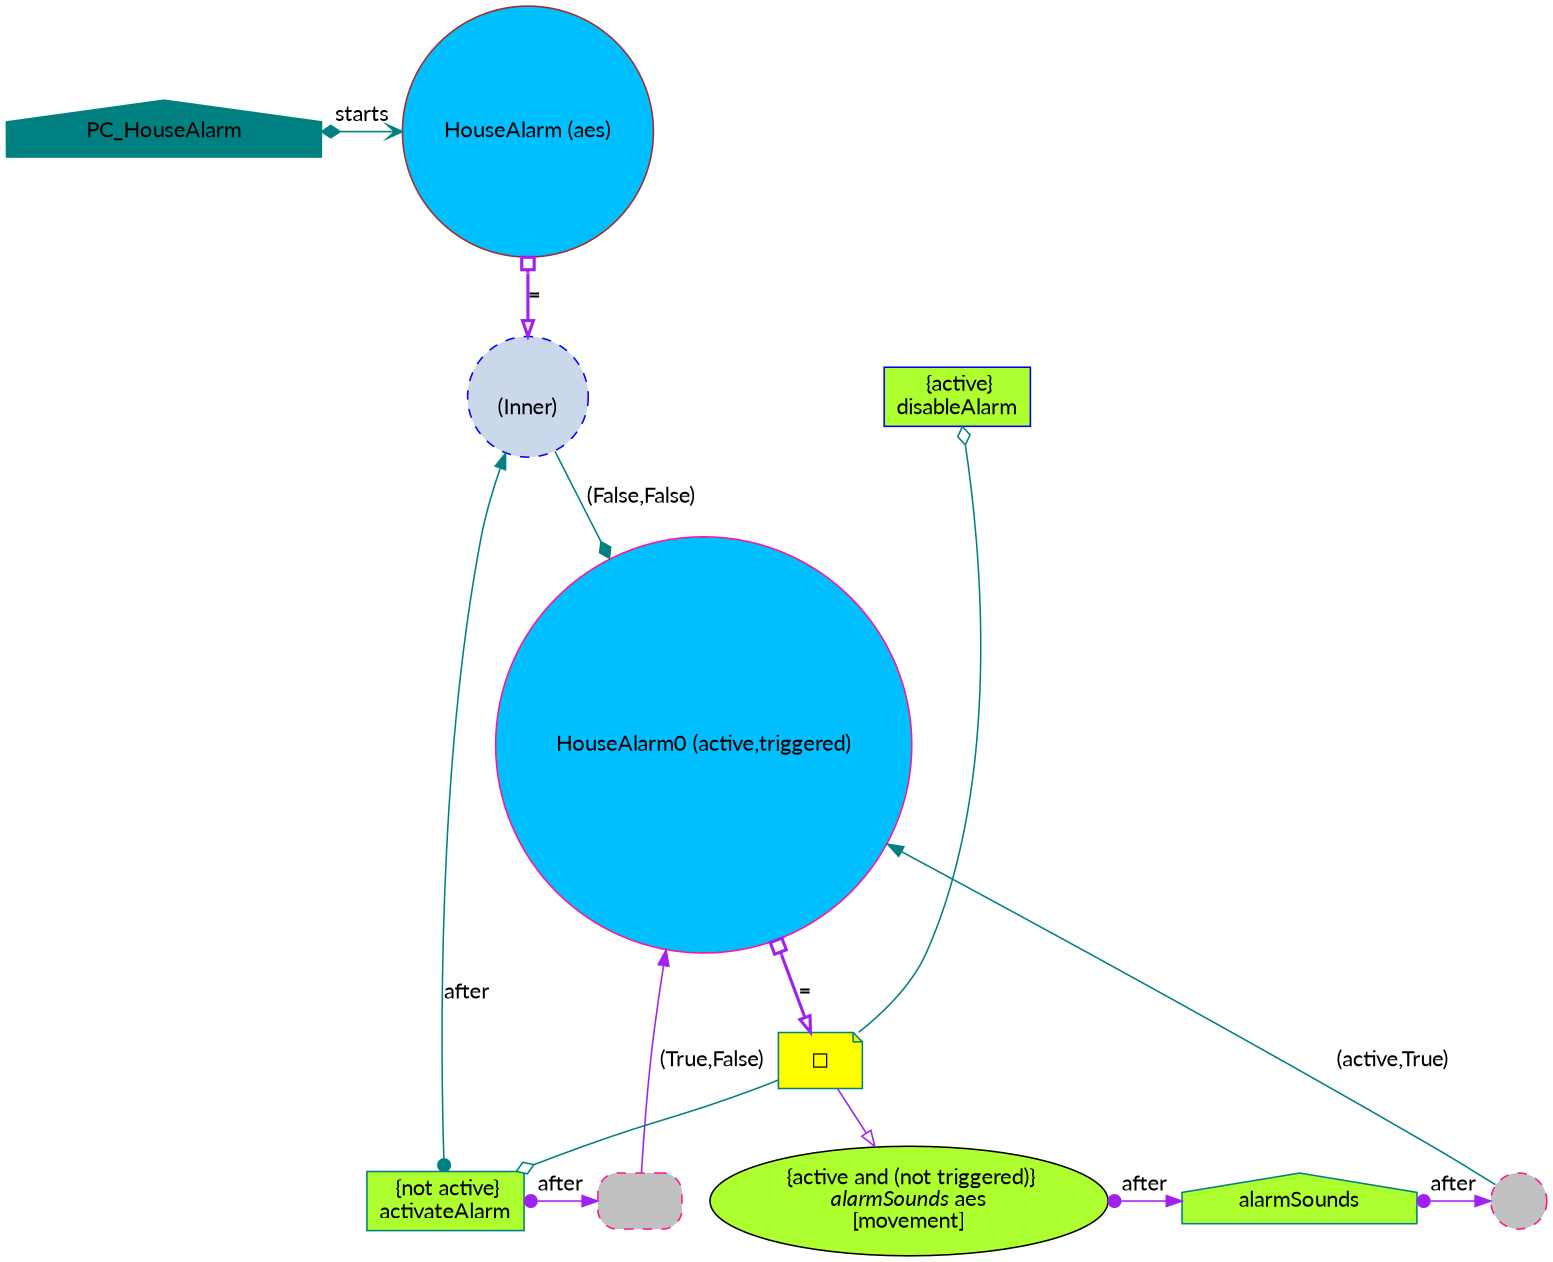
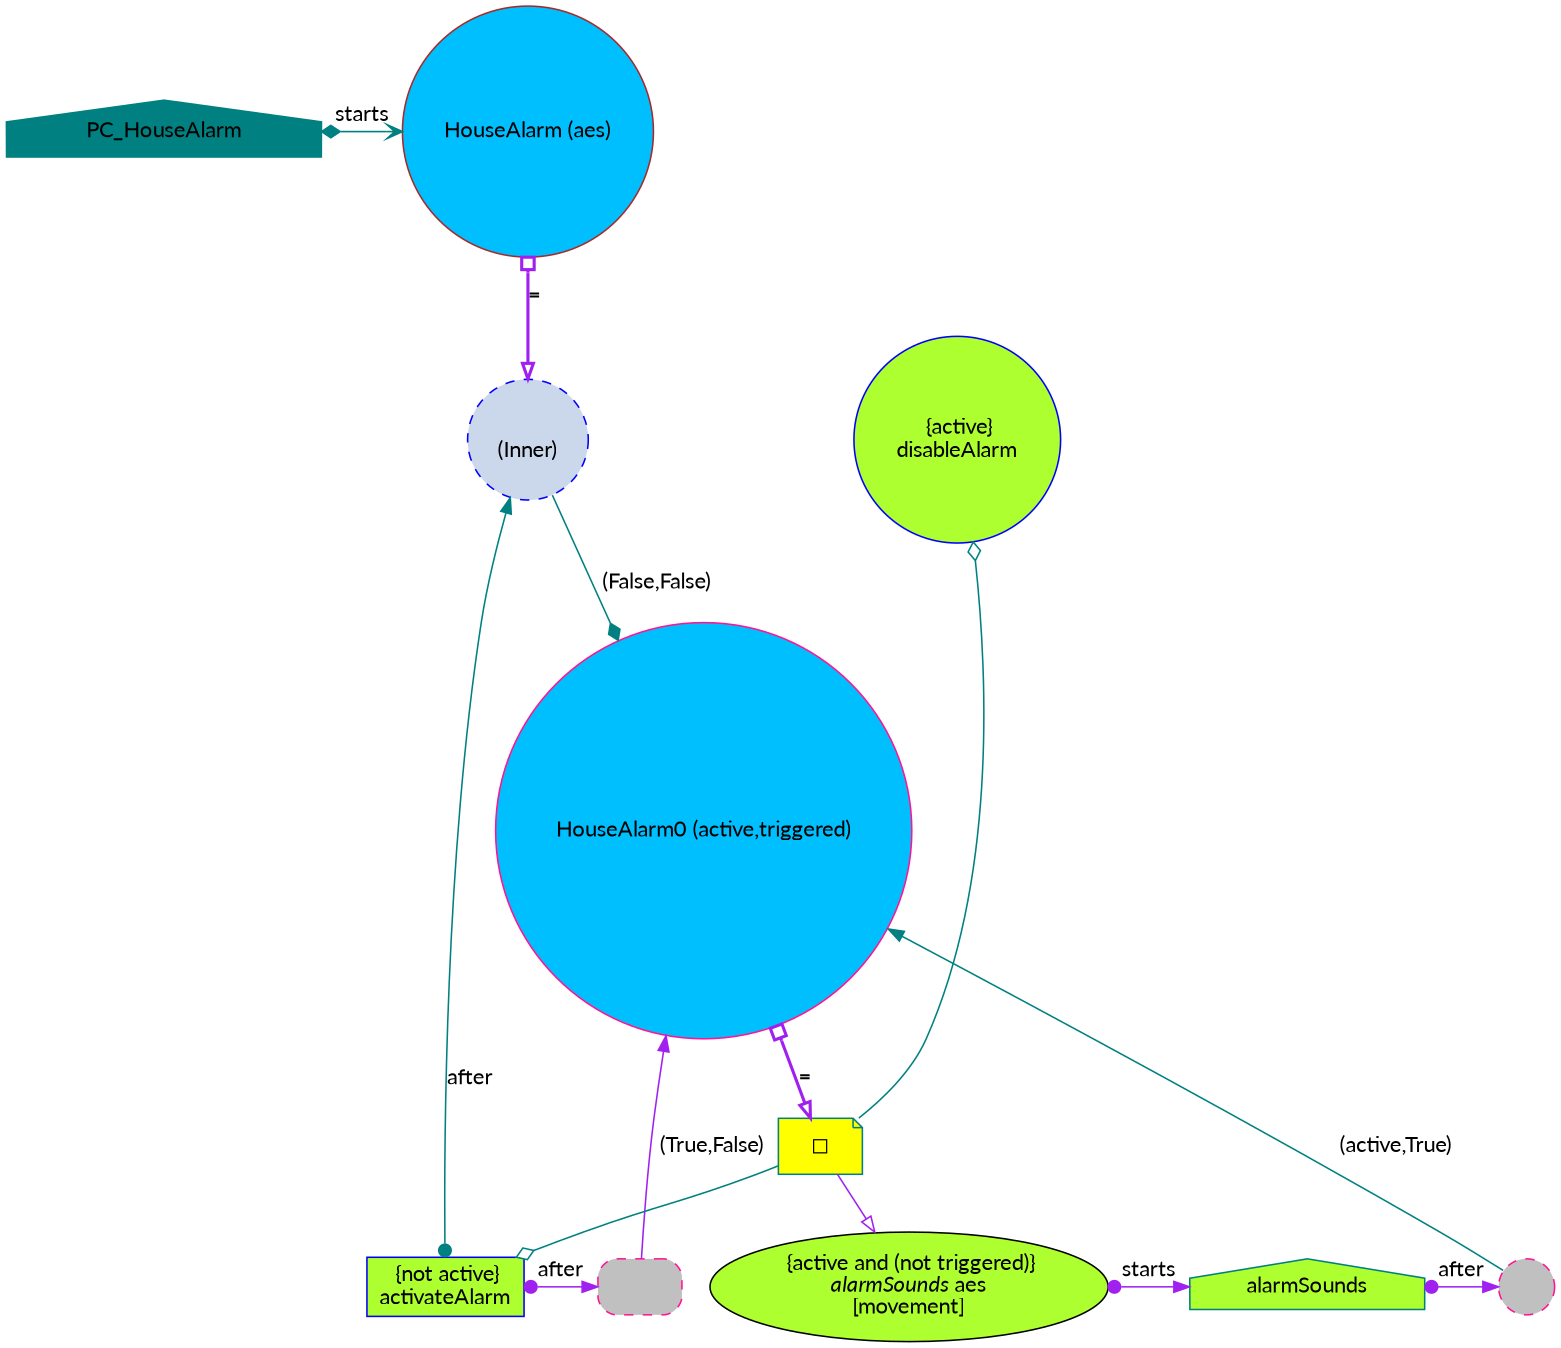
(957, 397) -> (957, 440)
(1145, 1185) -> (1149, 1271)
(445, 1201) -> (445, 1287)
